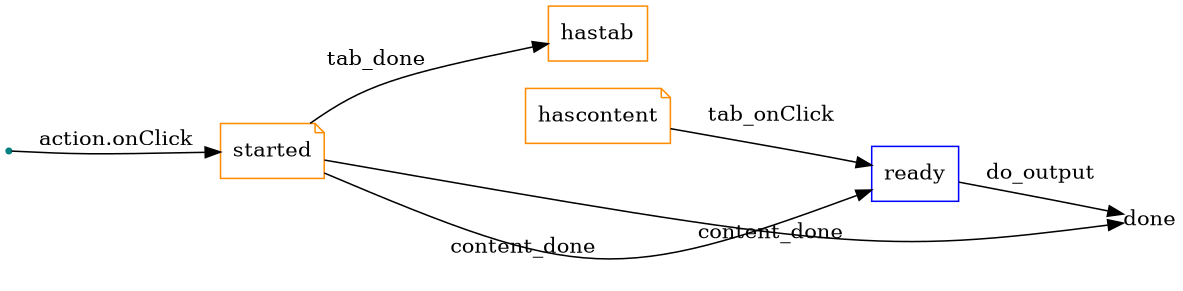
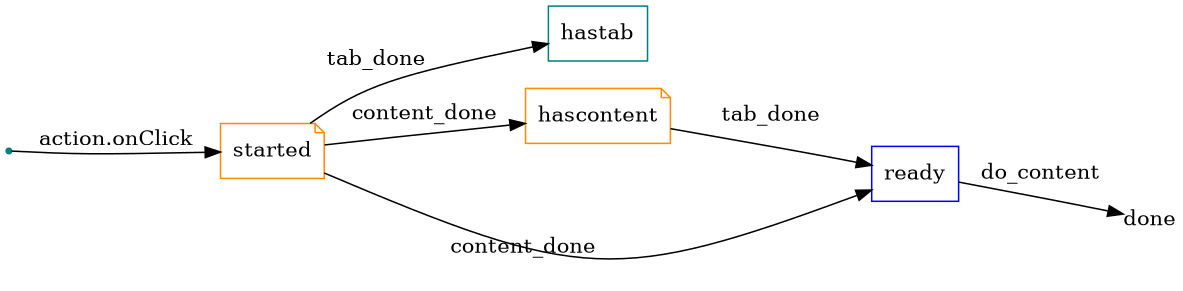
(598, 34) -> (598, 34)
(771, 115) -> (771, 115)
(1041, 173) -> (1041, 173)
(714, 225) -> (417, 135)
